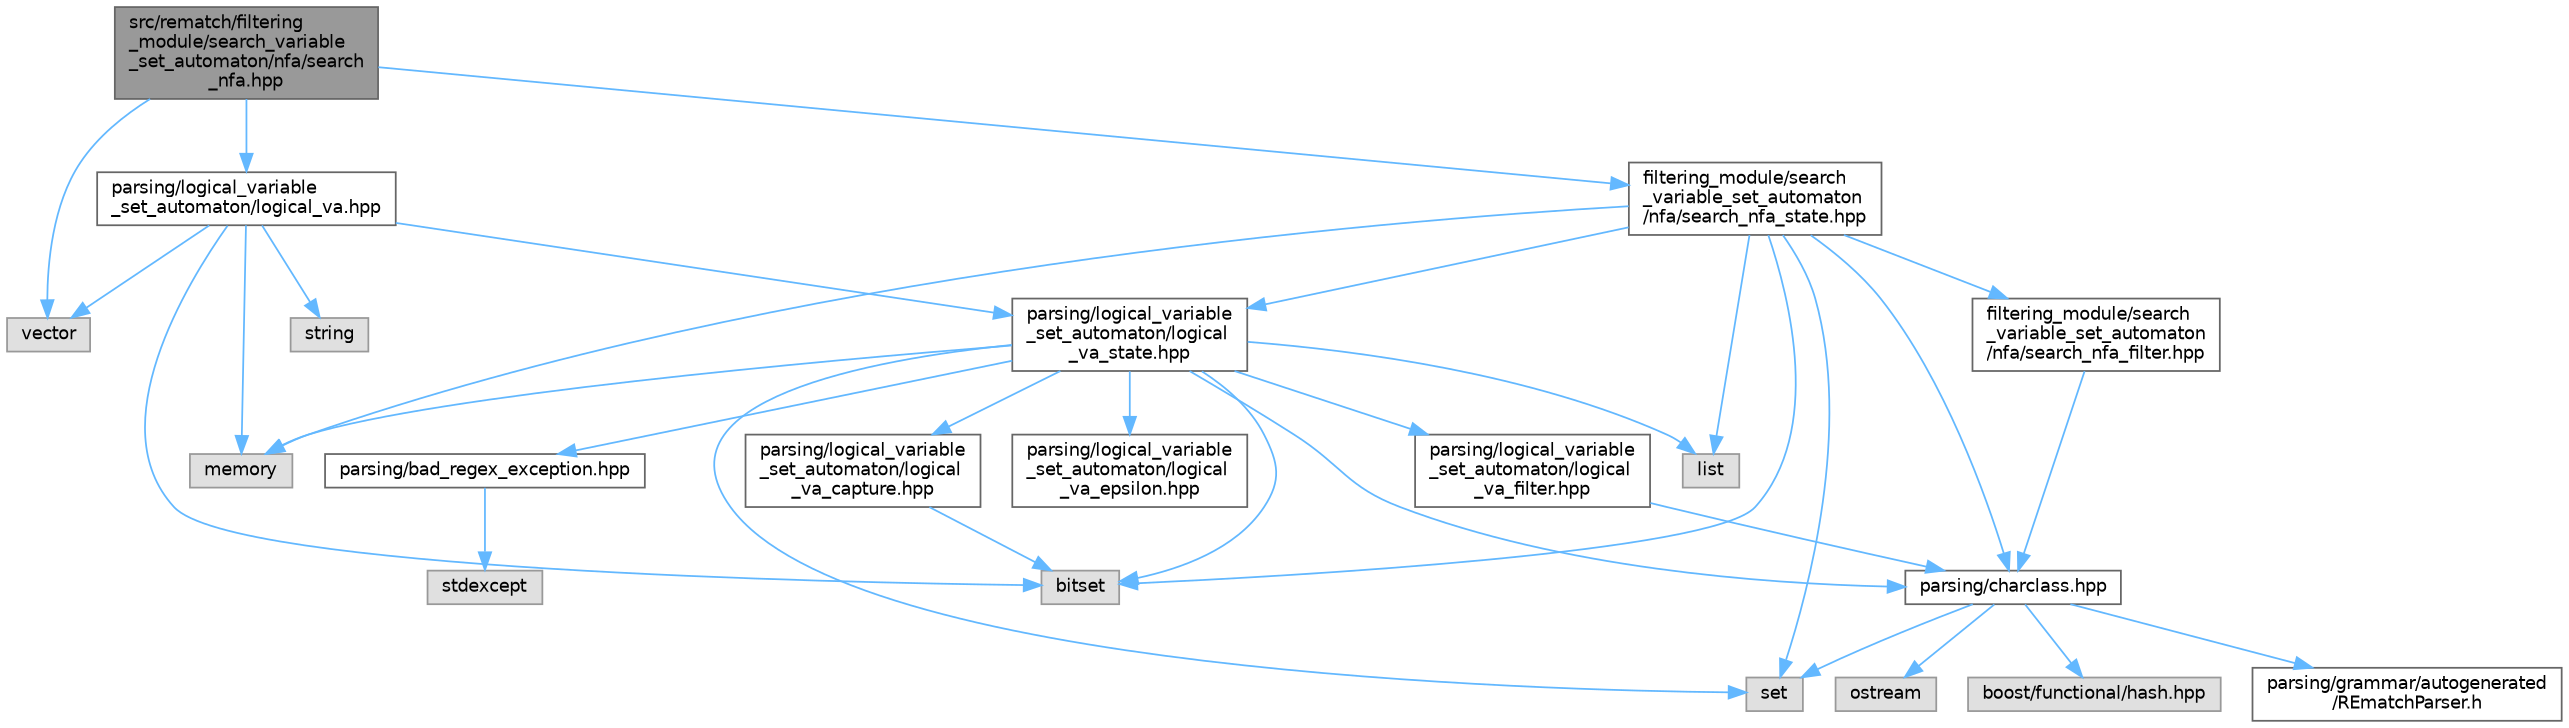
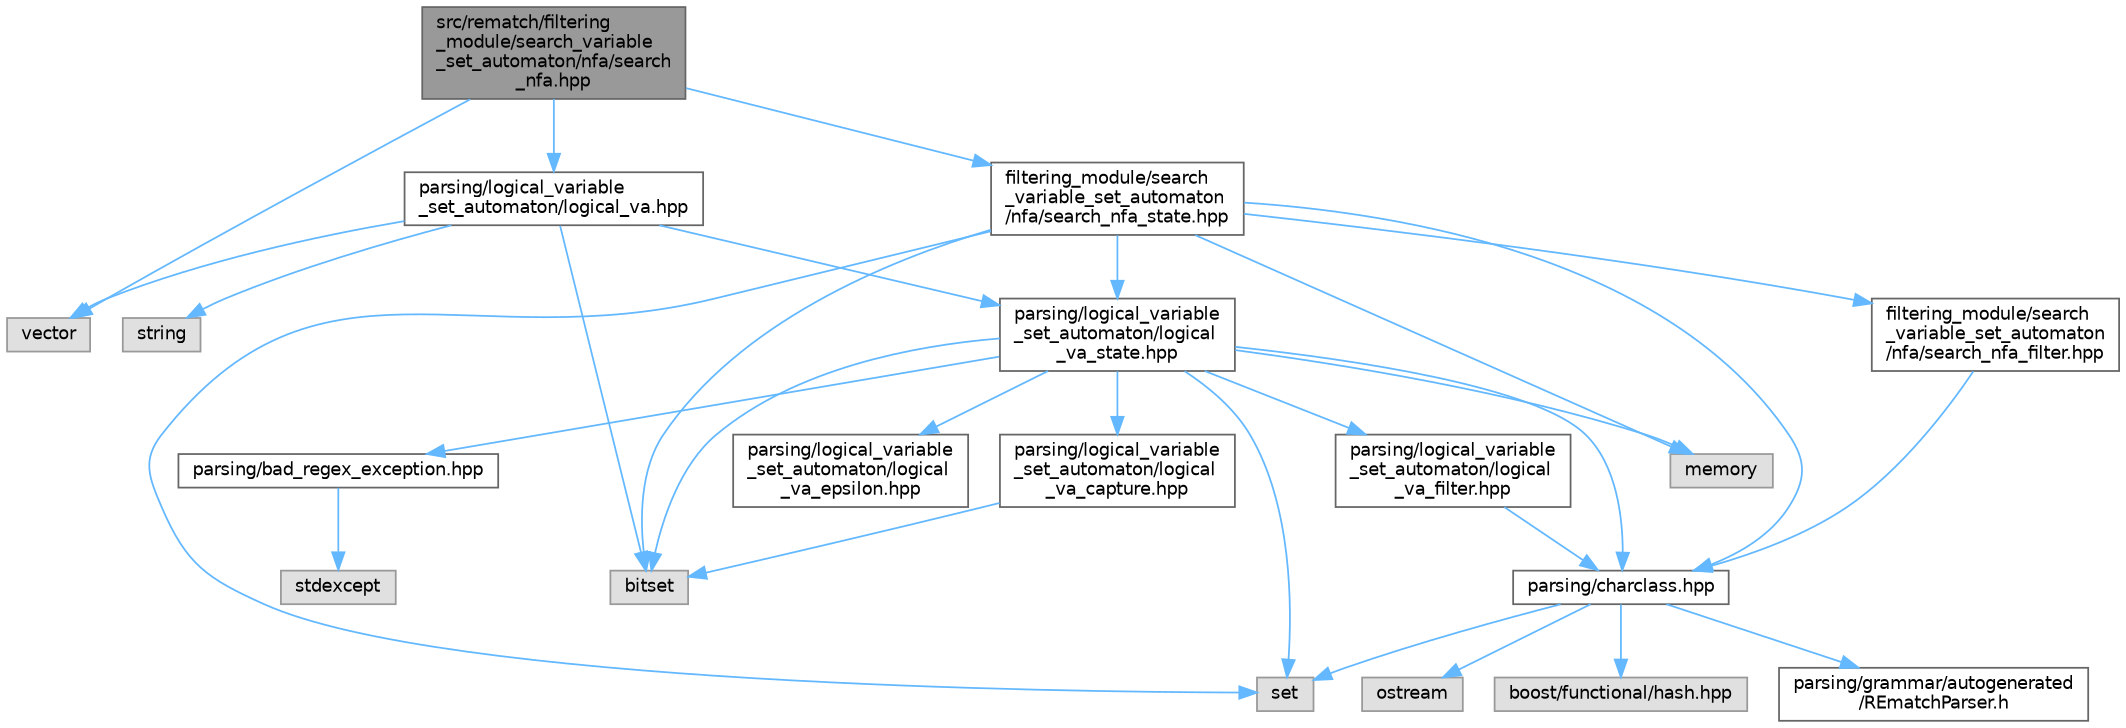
(244, 330) -> none
(1711, 471) -> none
